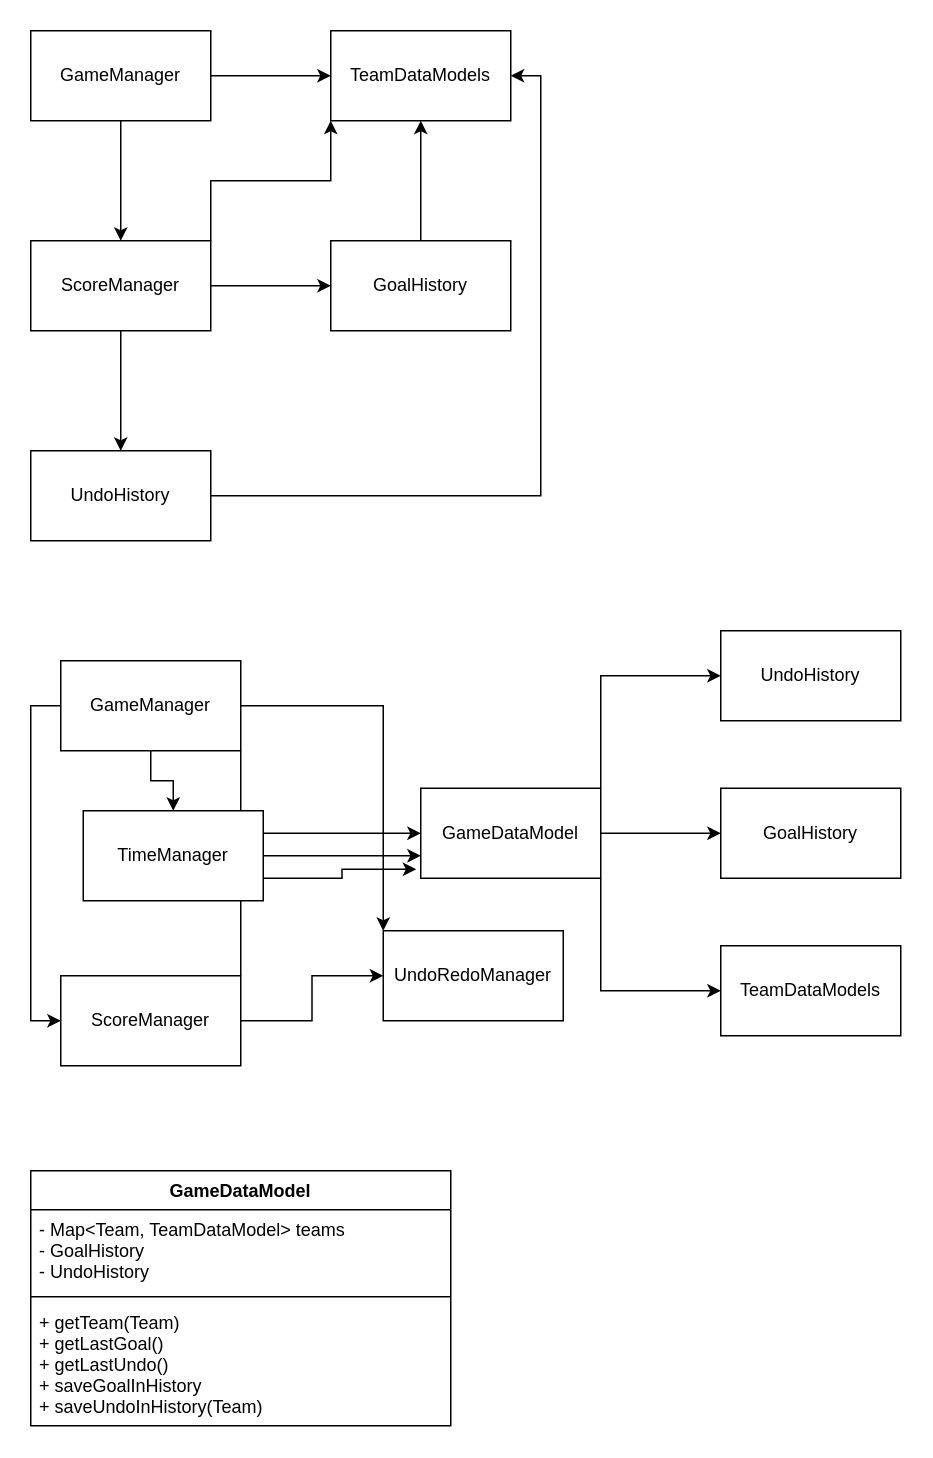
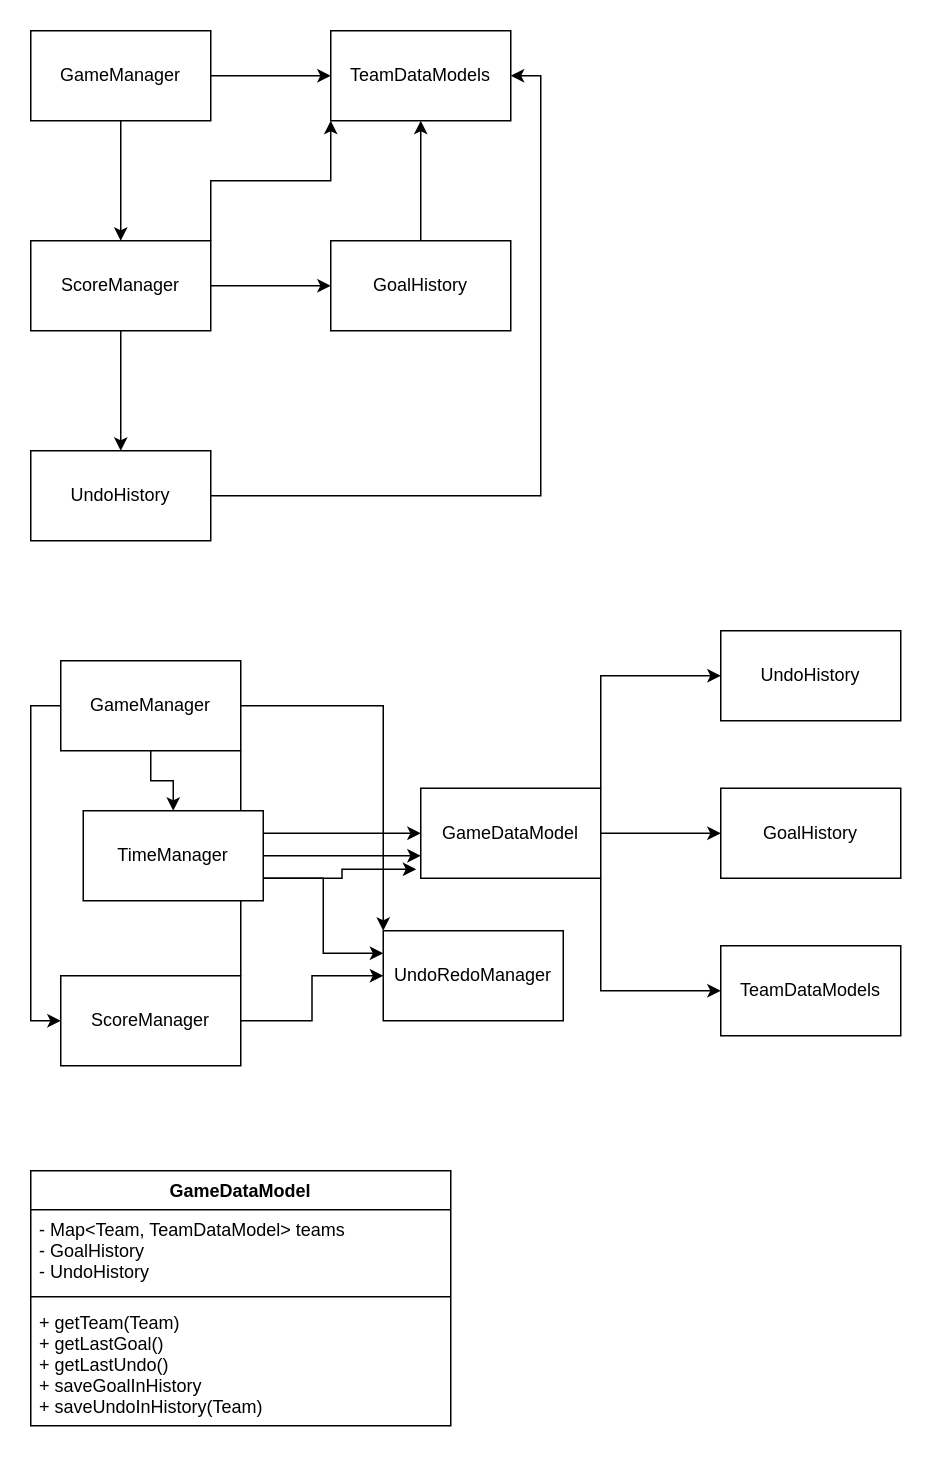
none -> (323, 942)
